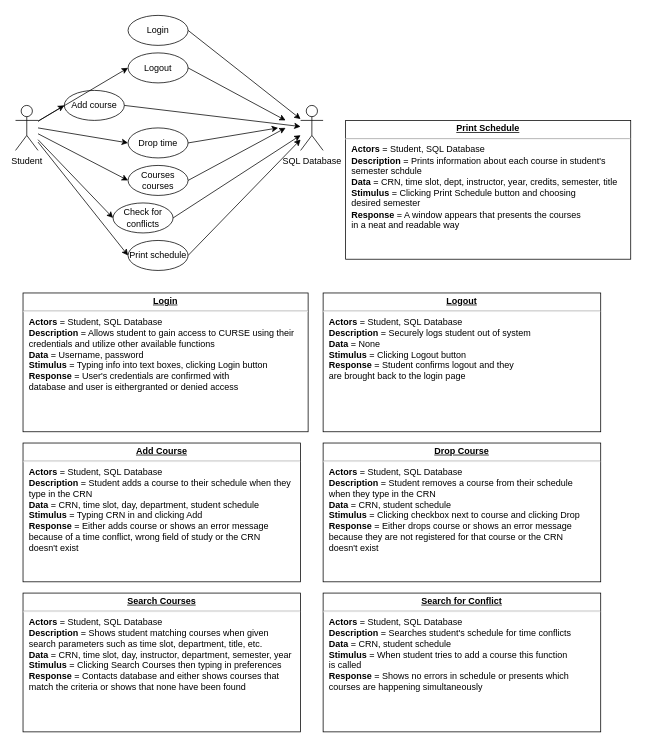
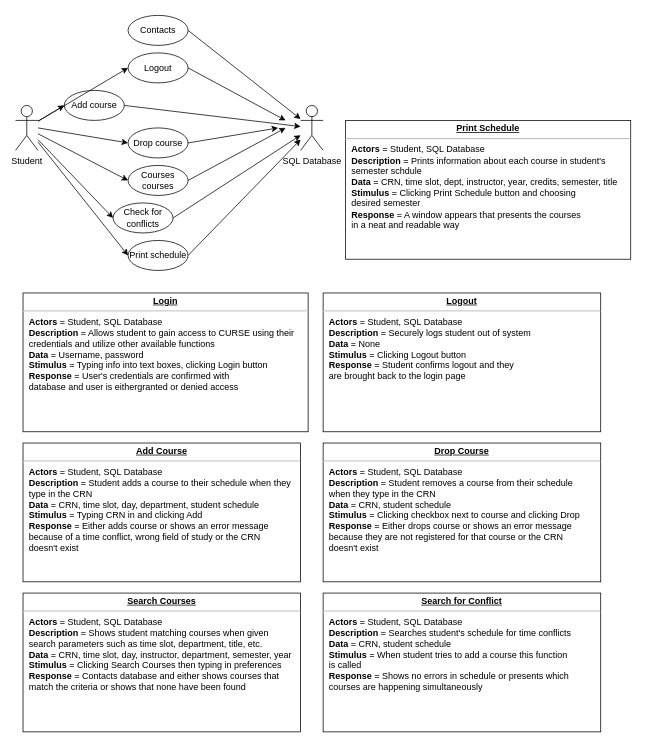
(158, 30) -> (158, 30)
(158, 143) -> (158, 143)
